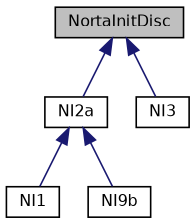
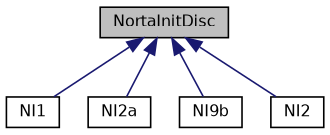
(163, 112) -> (297, 112)
(51, 164) -> (92, 72)
(101, 164) -> (192, 75)
